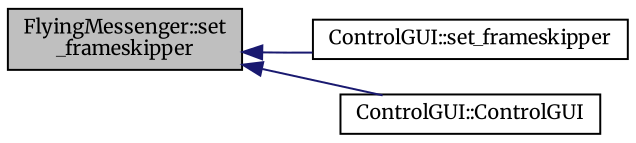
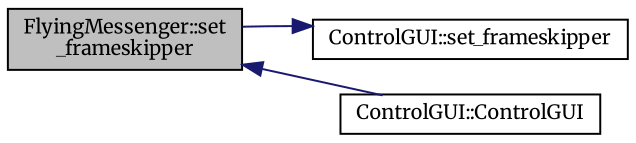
(287, 53) -> (268, 26)
